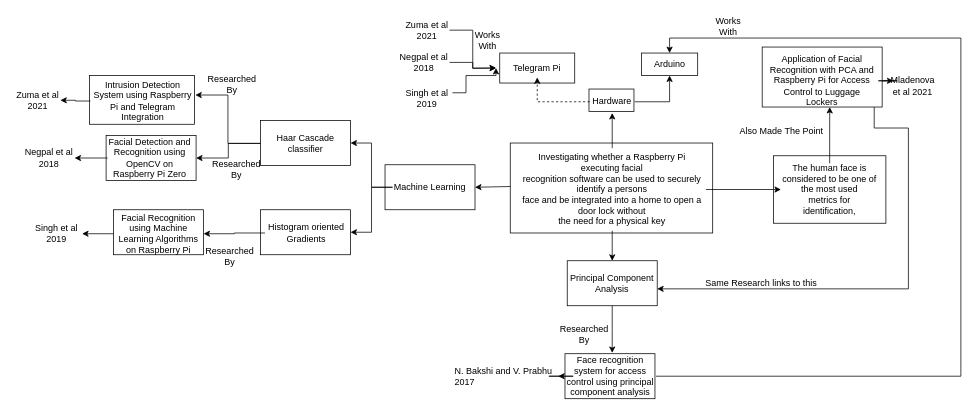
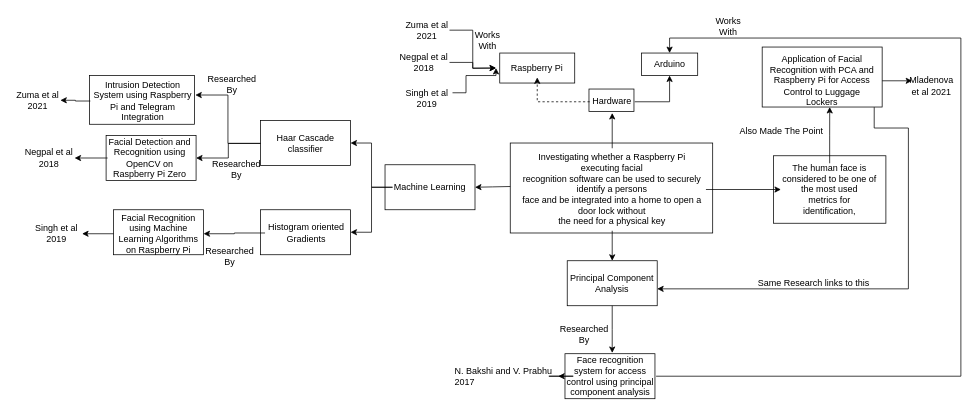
(537, 68) -> (537, 68)
(913, 81) -> (932, 81)
(763, 283) -> (815, 283)
